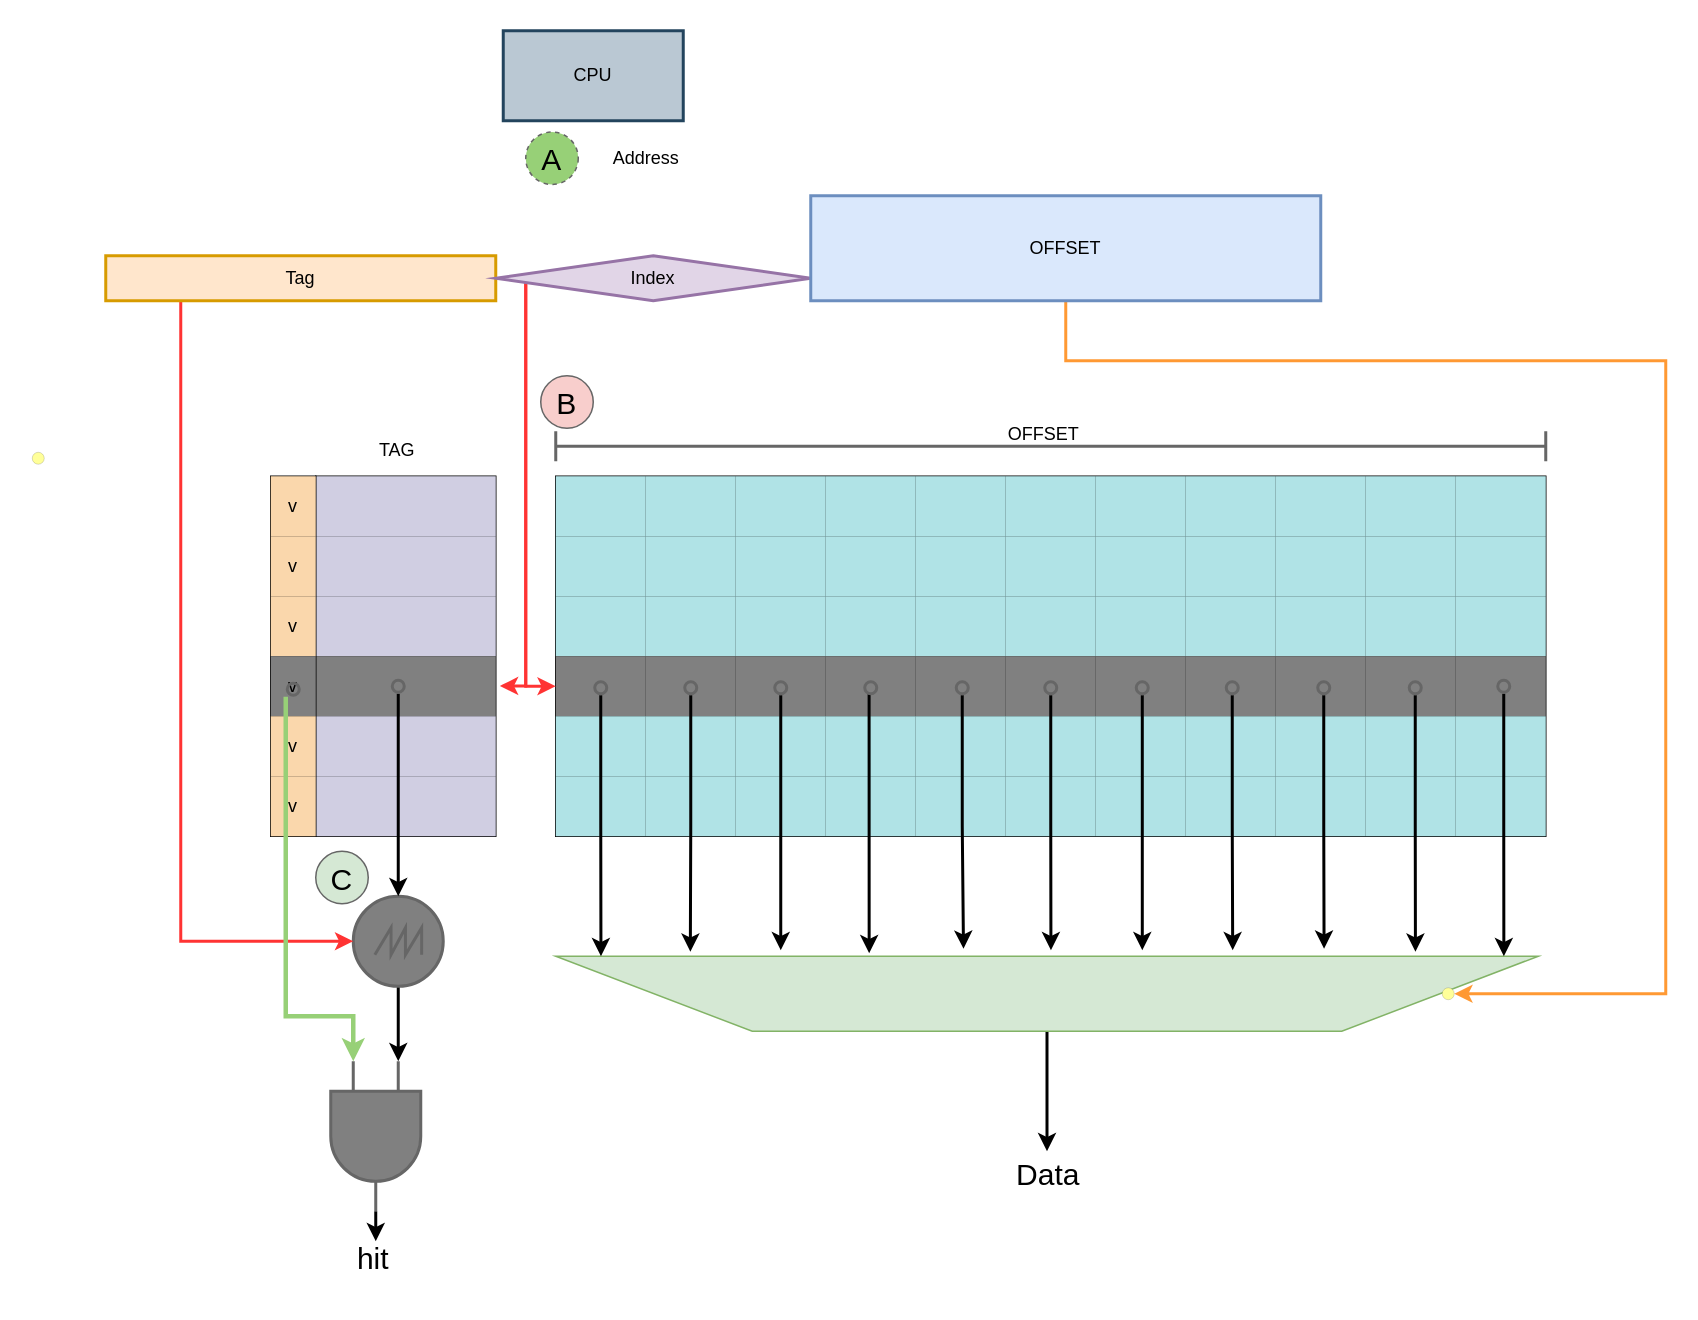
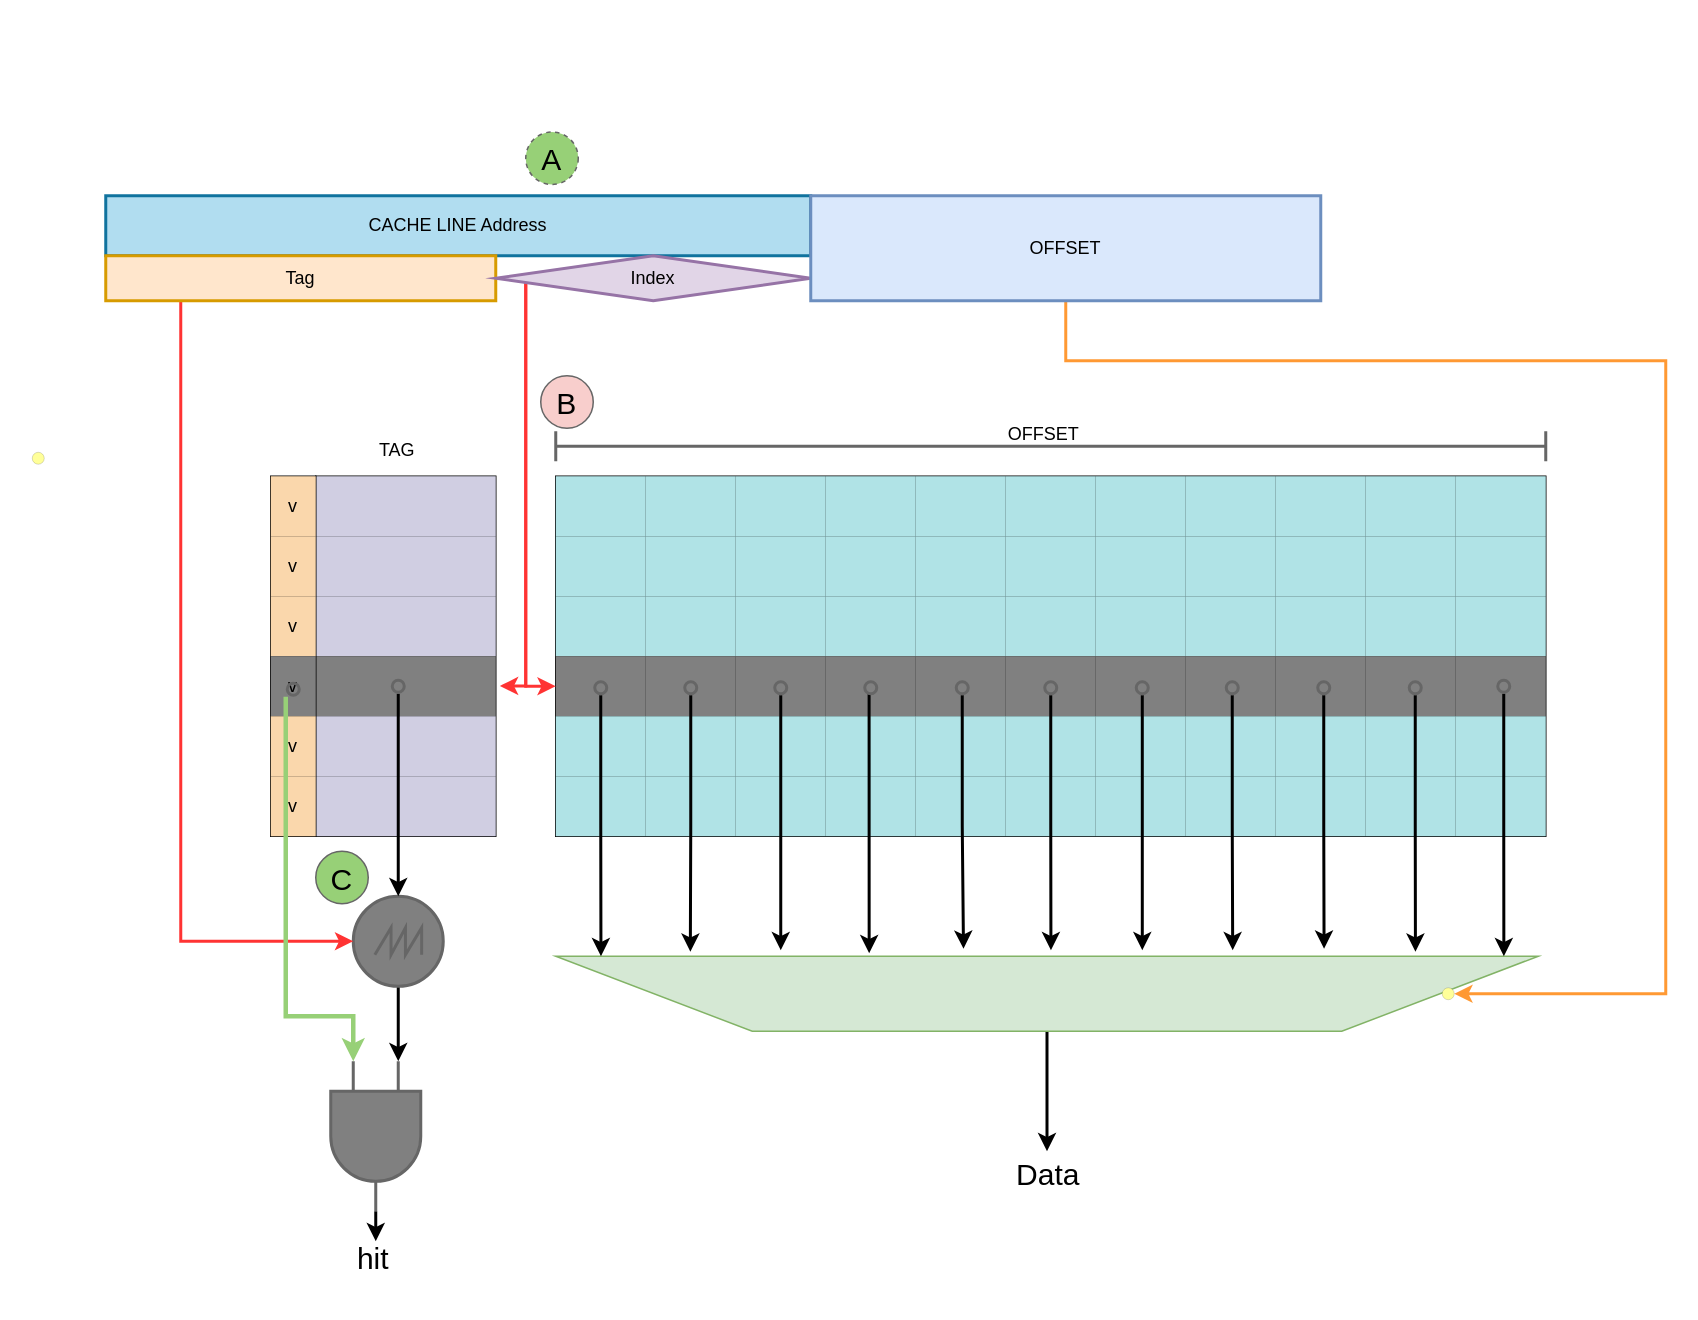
(593, 76) -> none
(646, 158) -> none
none -> (458, 226)
(342, 878) -> (342, 878)
